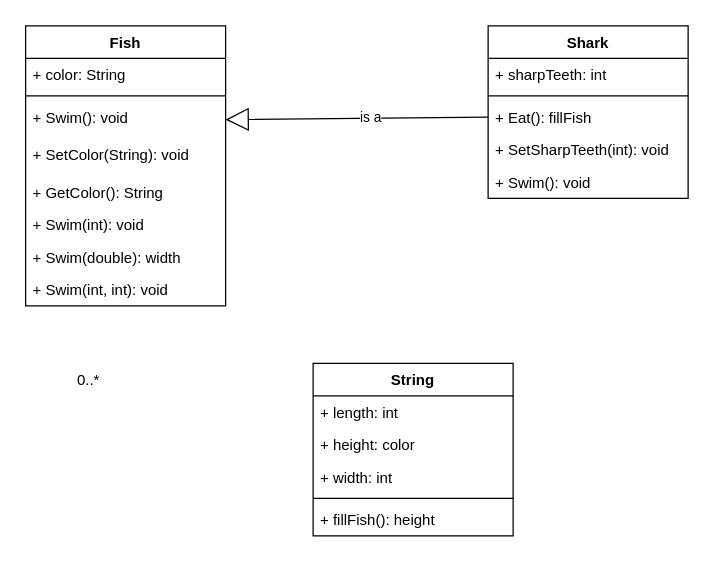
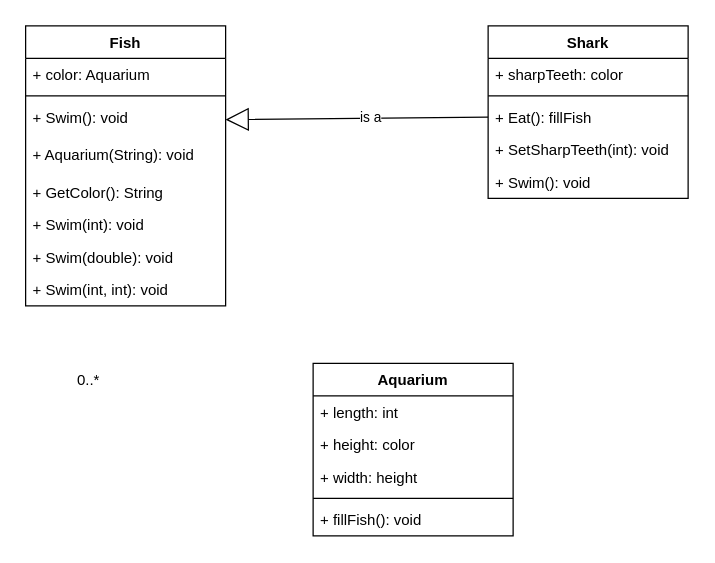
(86, 75) -> (94, 75)
(559, 75) -> (567, 75)
(122, 155) -> (122, 155)
(109, 258) -> (105, 258)
(413, 380) -> (413, 380)
(361, 478) -> (373, 478)
(388, 520) -> (380, 520)
